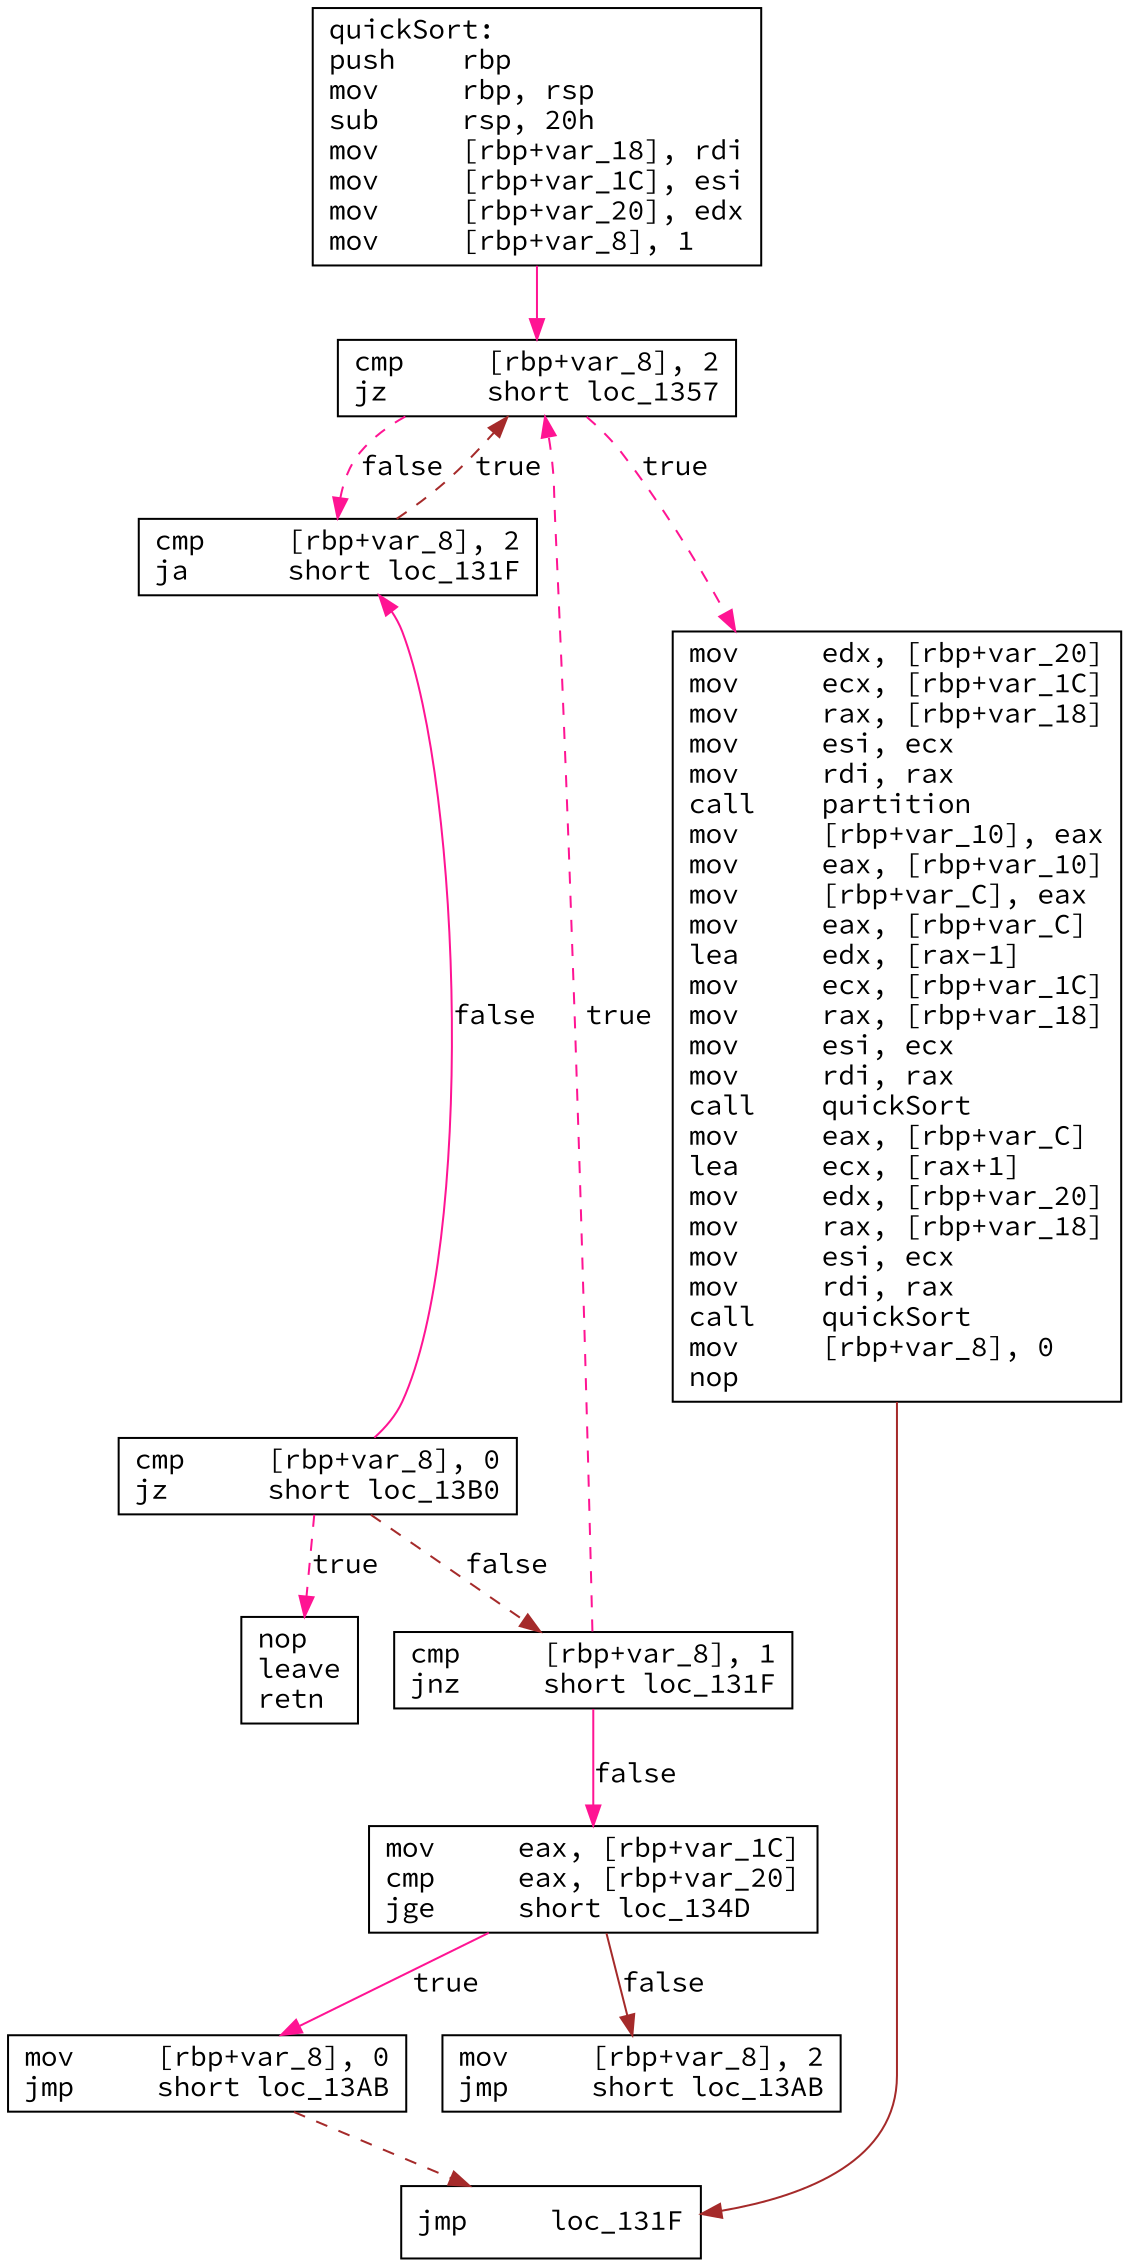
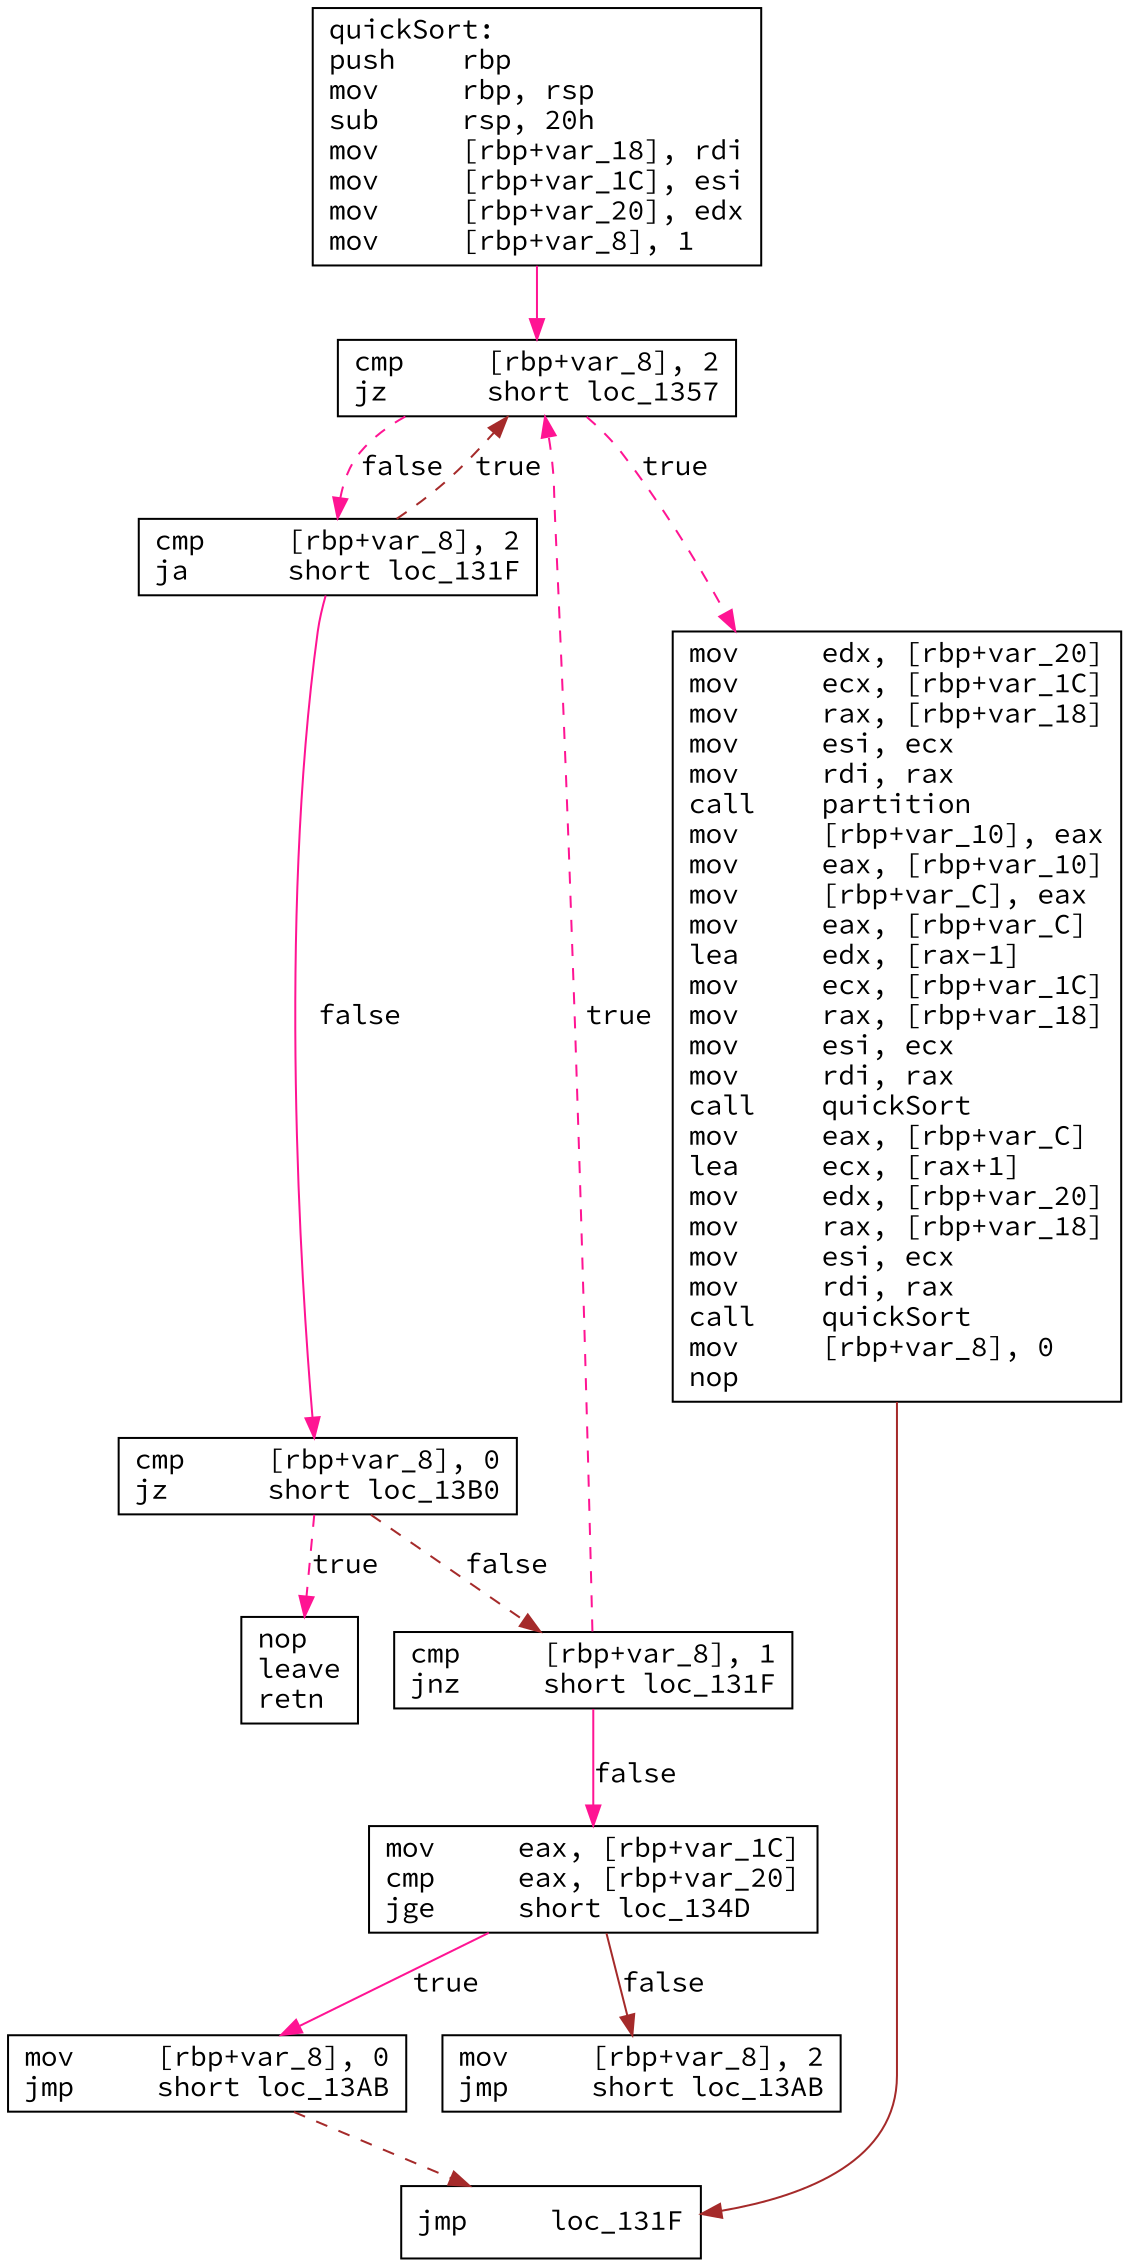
(452, 1028) -> (296, 1006)
